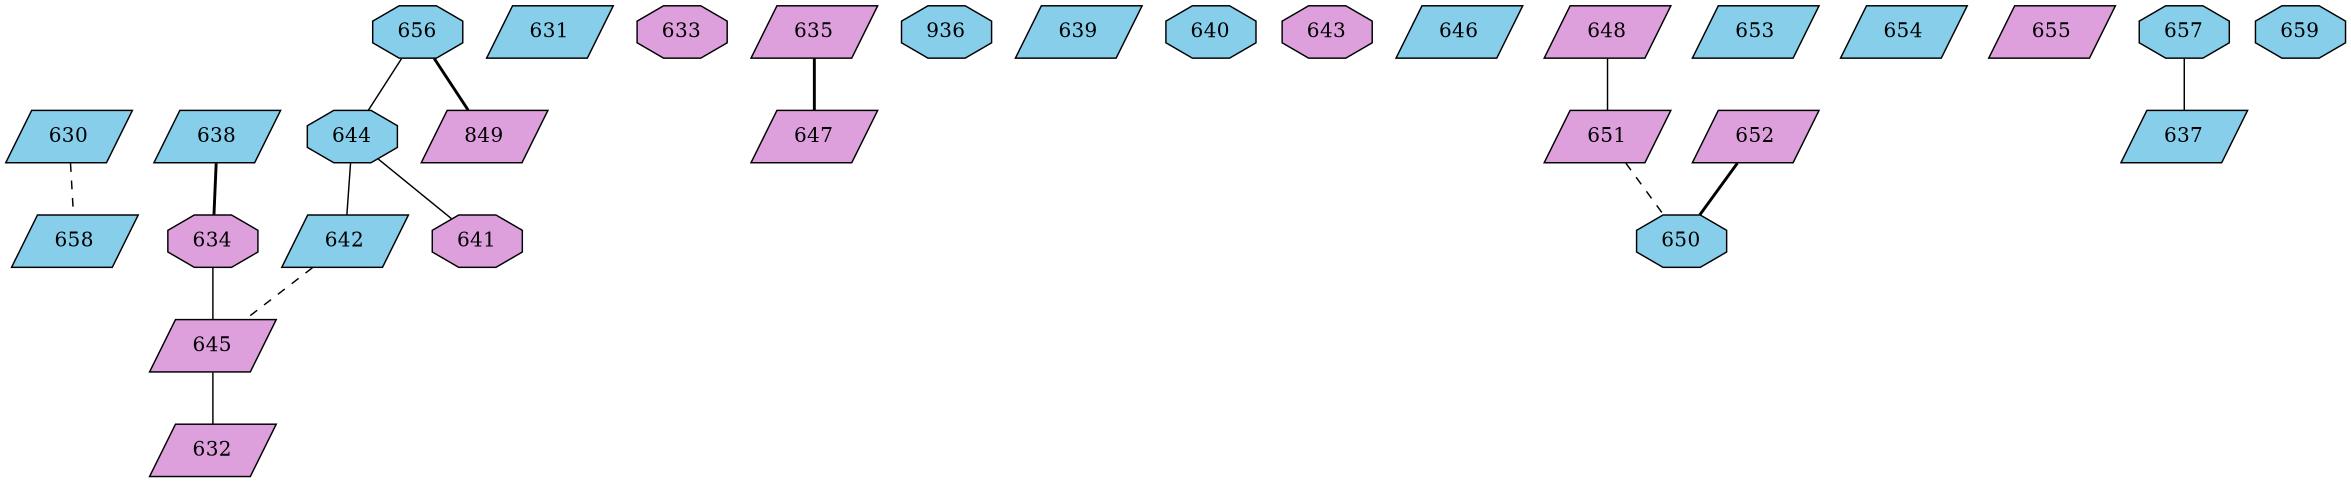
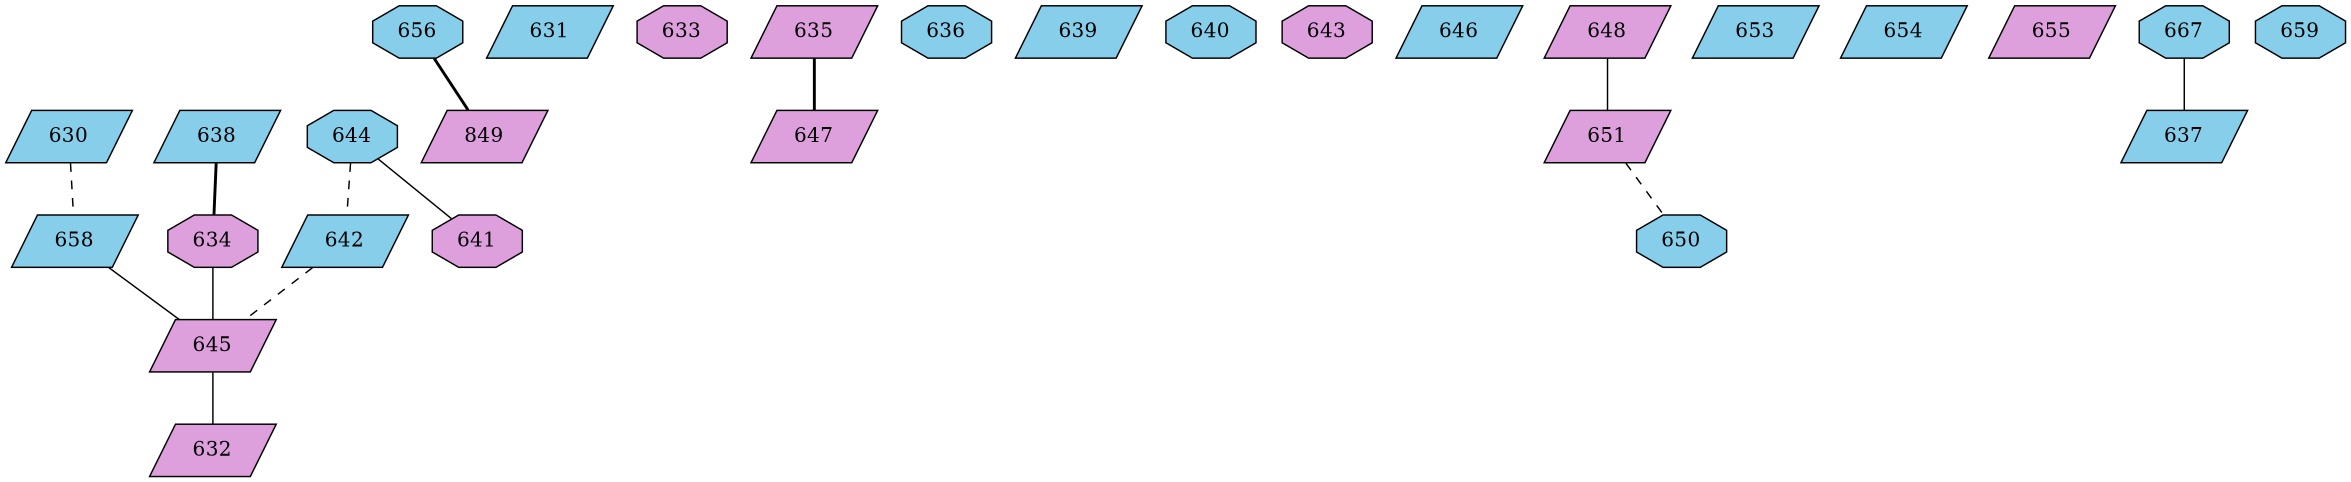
(947, 32) -> (947, 32)
(2184, 32) -> (2184, 32)
(385, 84) -> none
(1756, 137) -> none
(349, 189) -> (349, 189)
none -> (144, 294)
